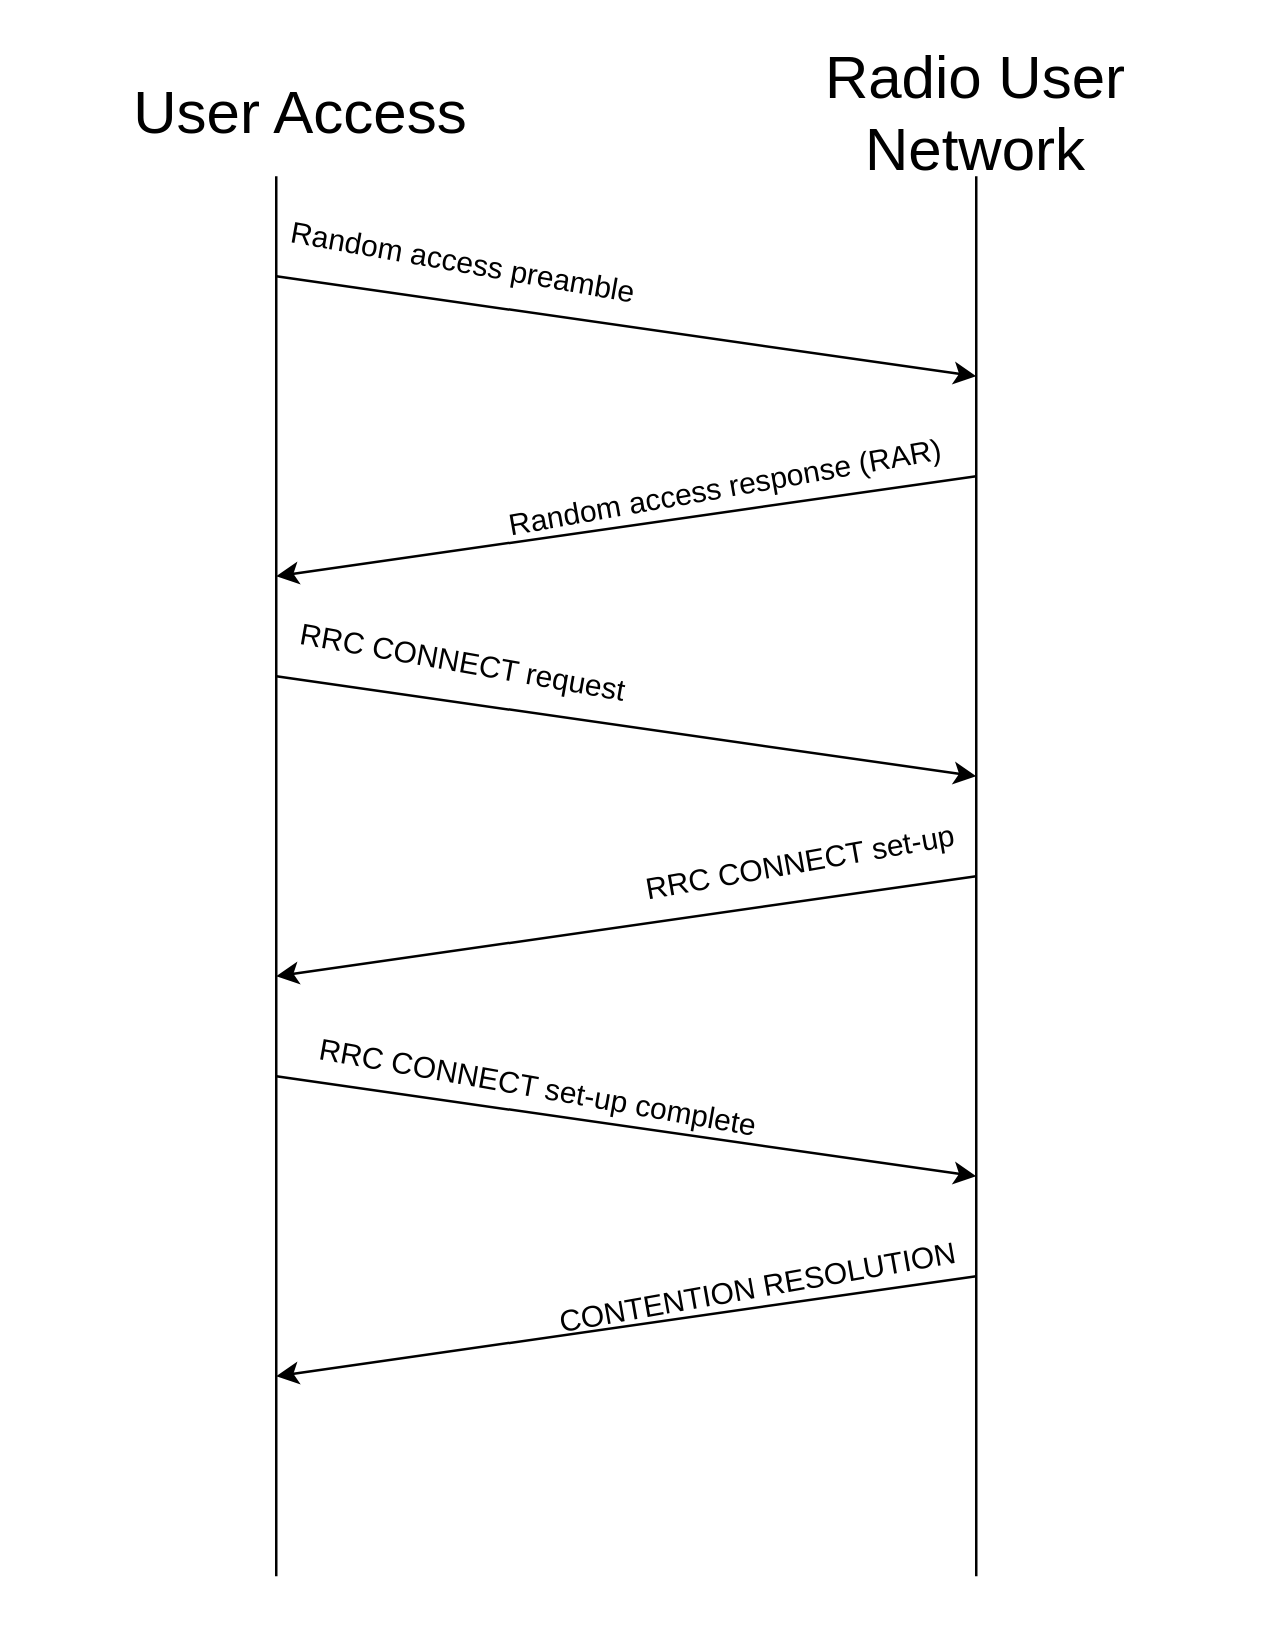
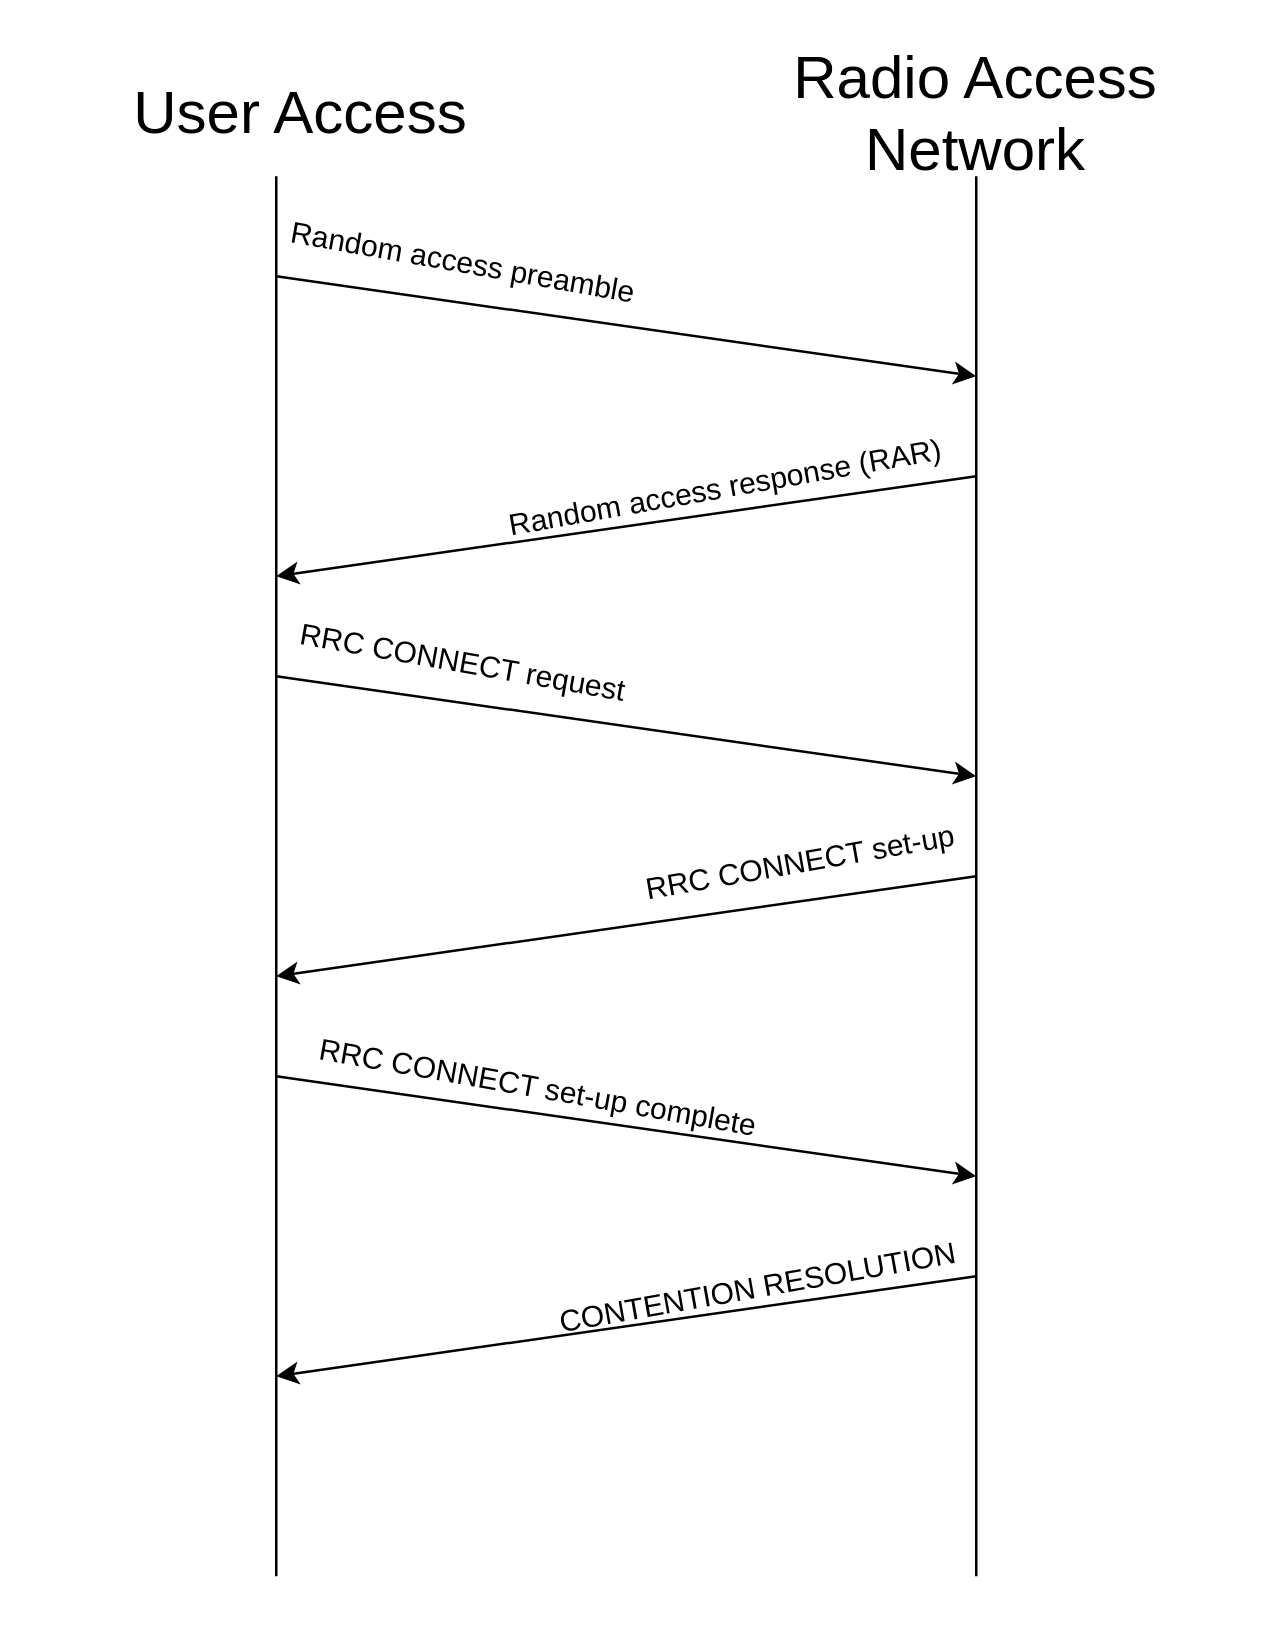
(976, 114) -> (976, 114)
